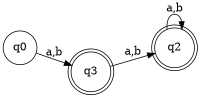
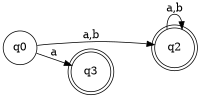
(54, 53) -> (54, 53)
(129, 61) -> (92, 42)
